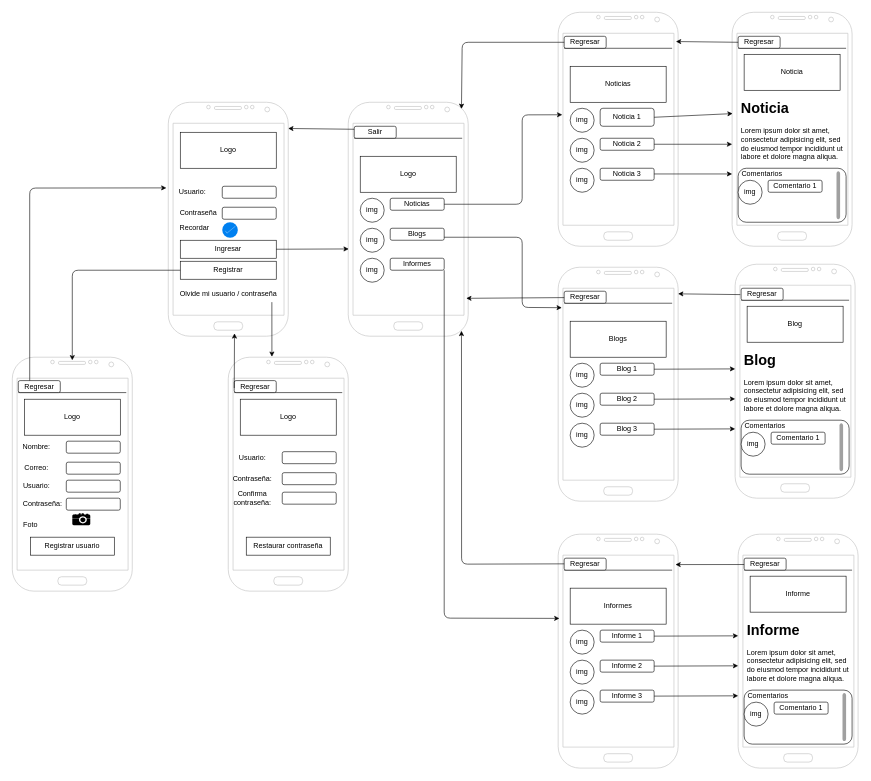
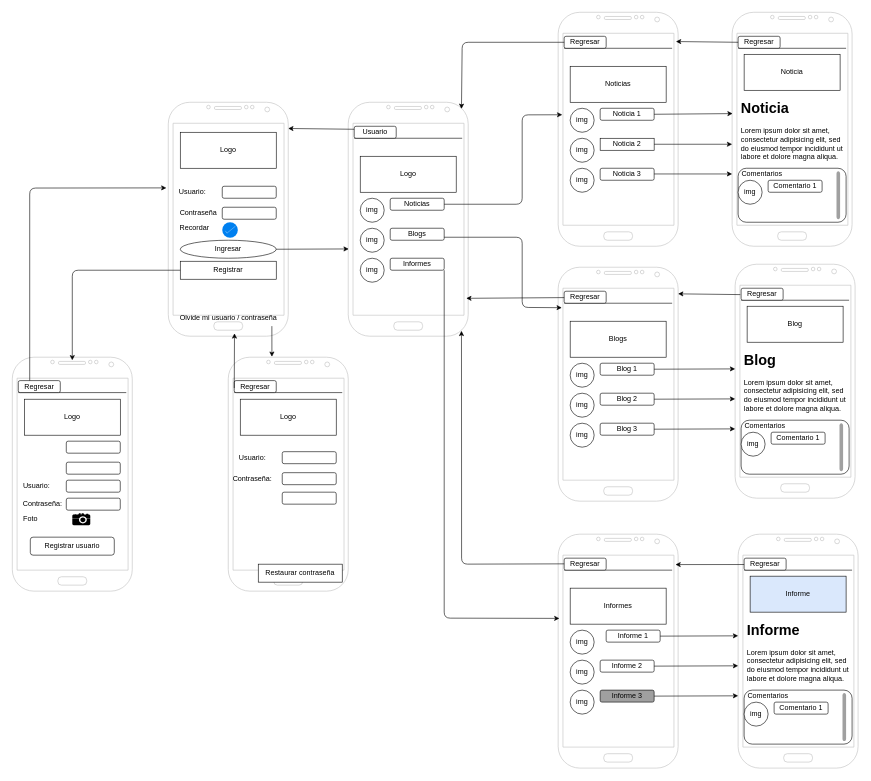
(627, 117) -> (627, 114)
(375, 132) -> (375, 132)
(627, 144) -> (627, 144)
(228, 249) -> (228, 249)
(228, 294) -> (228, 318)
(36, 447) -> none
(36, 468) -> none
(252, 498) -> none
(30, 525) -> (30, 519)
(72, 546) -> (72, 546)
(288, 546) -> (300, 573)
(798, 594) -> (798, 594)
(627, 636) -> (633, 636)
(627, 696) -> (627, 696)
